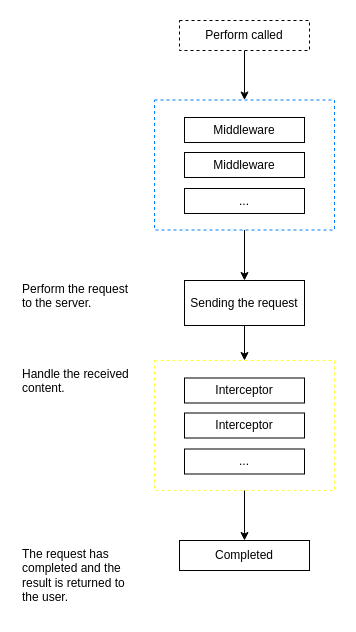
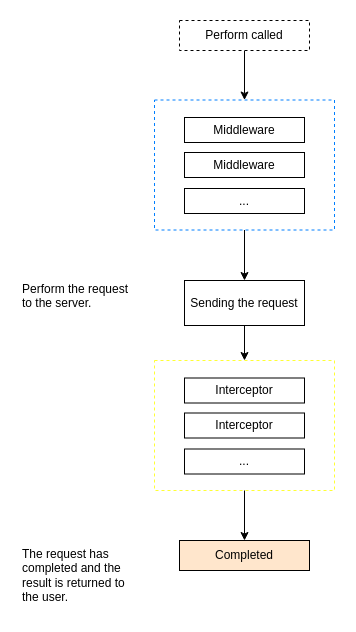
(81, 391) -> none
(245, 556) -> (245, 556)
